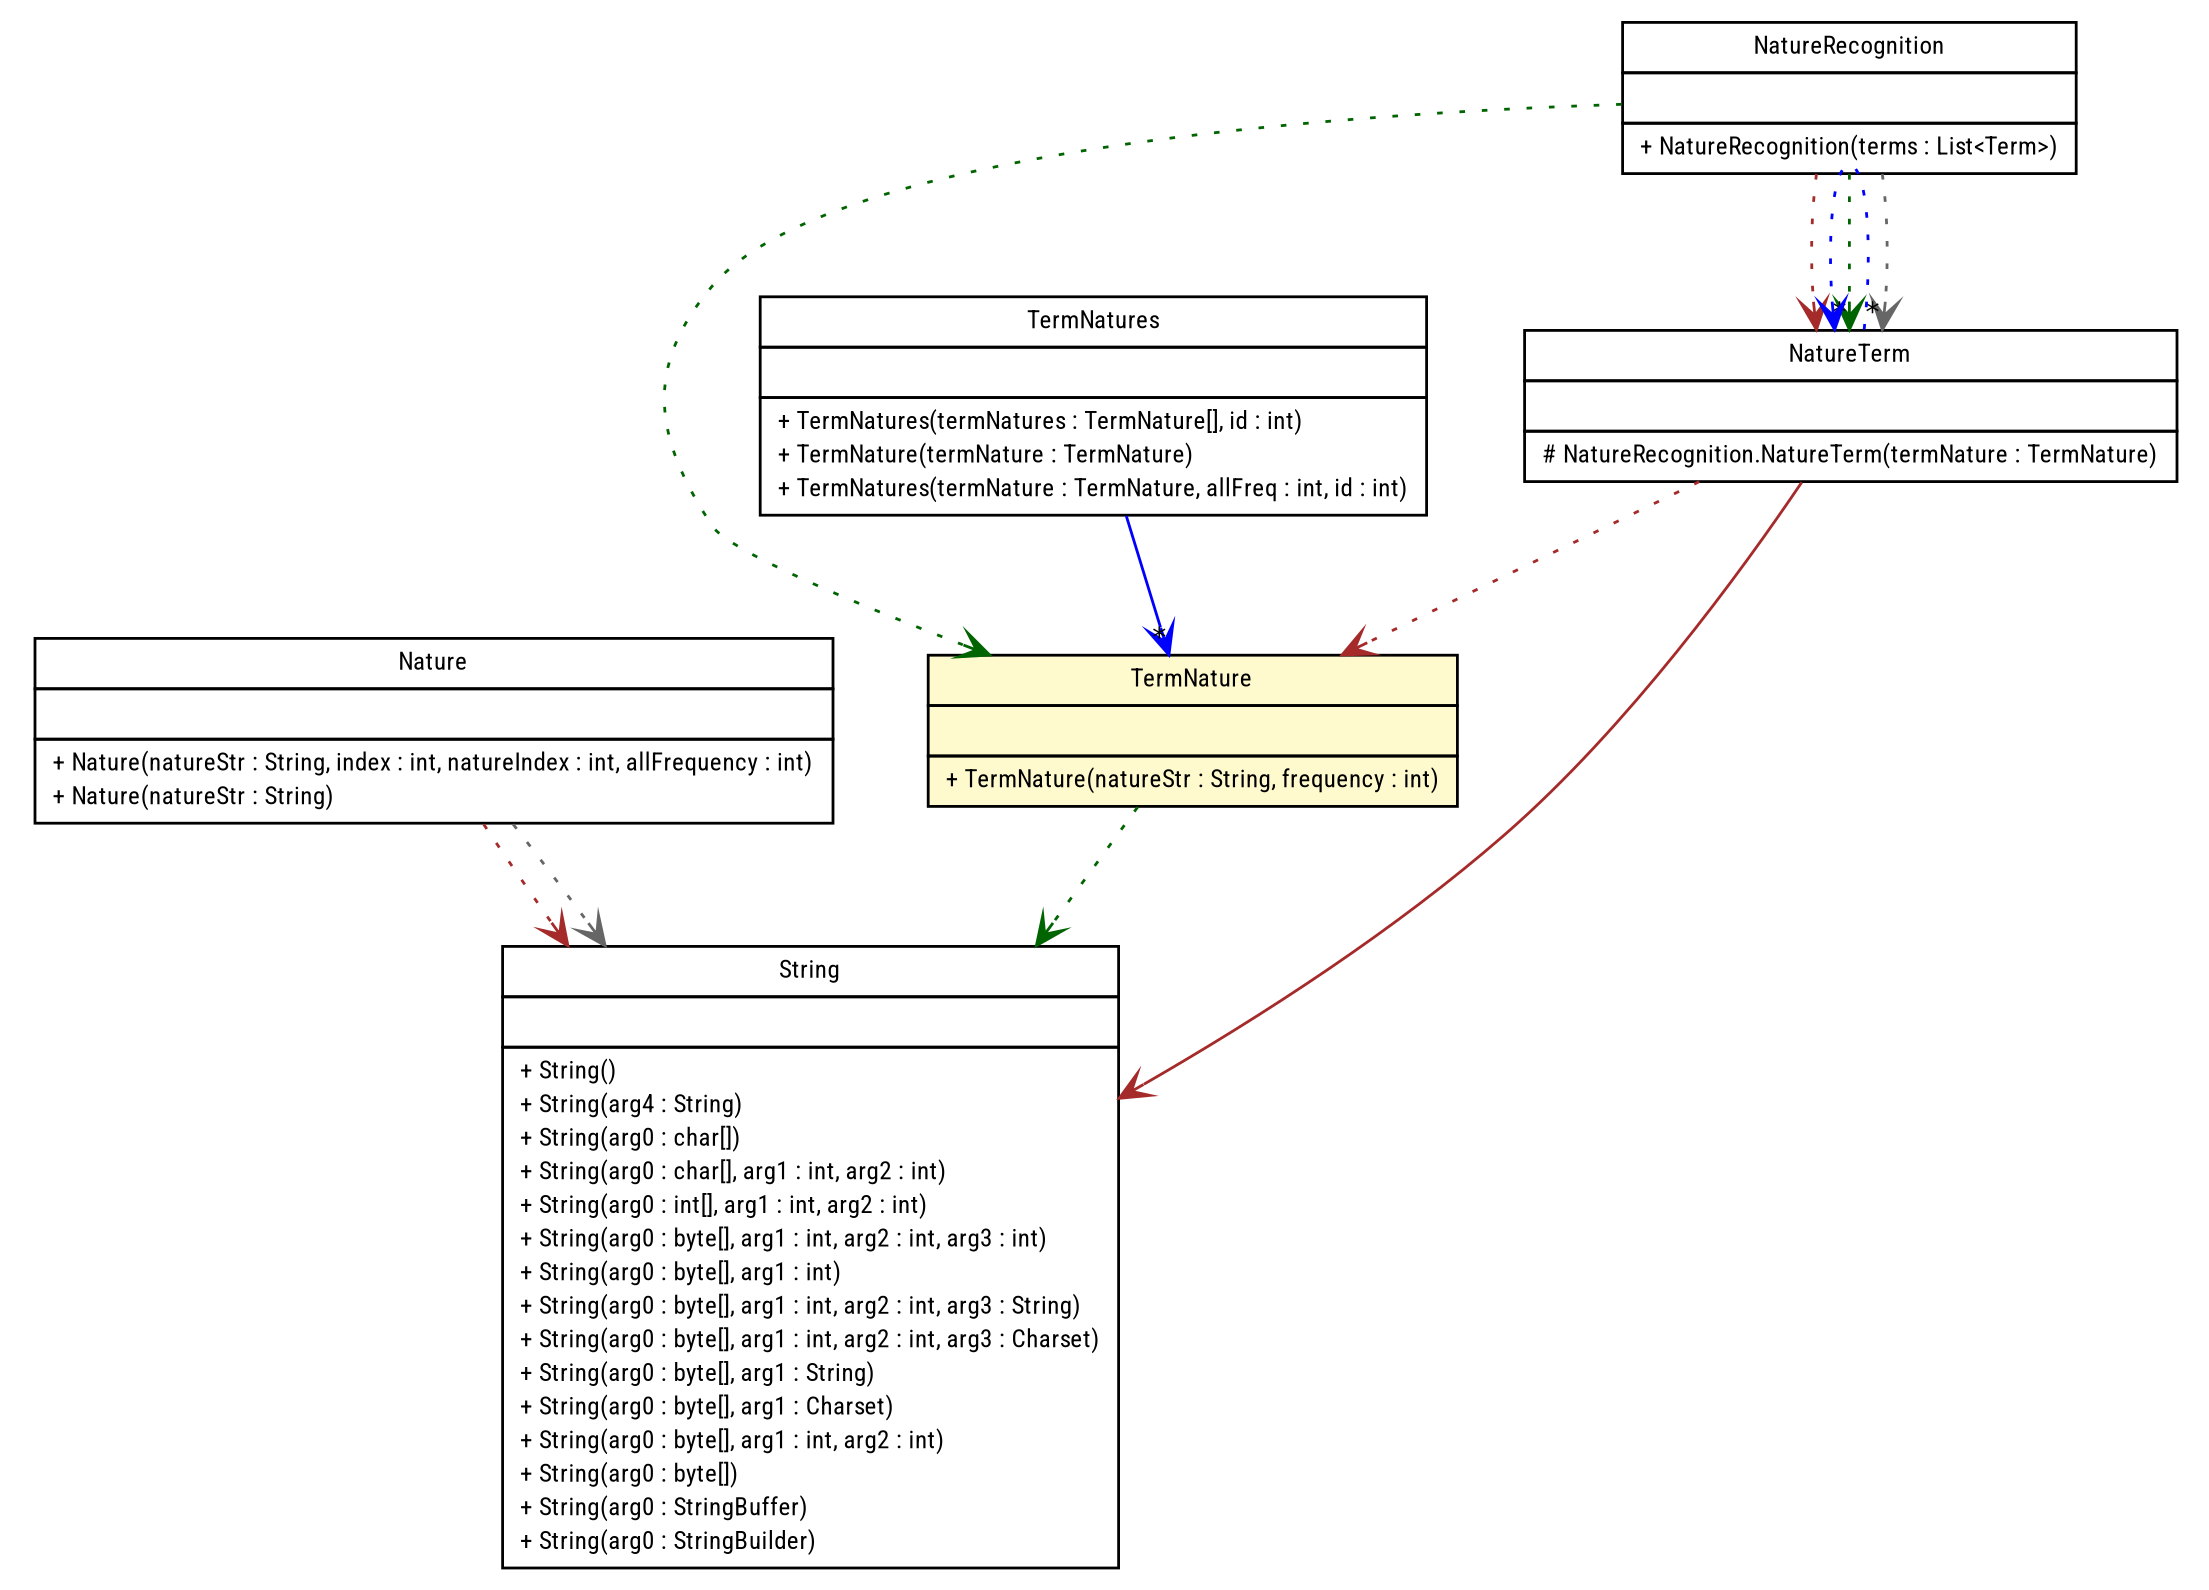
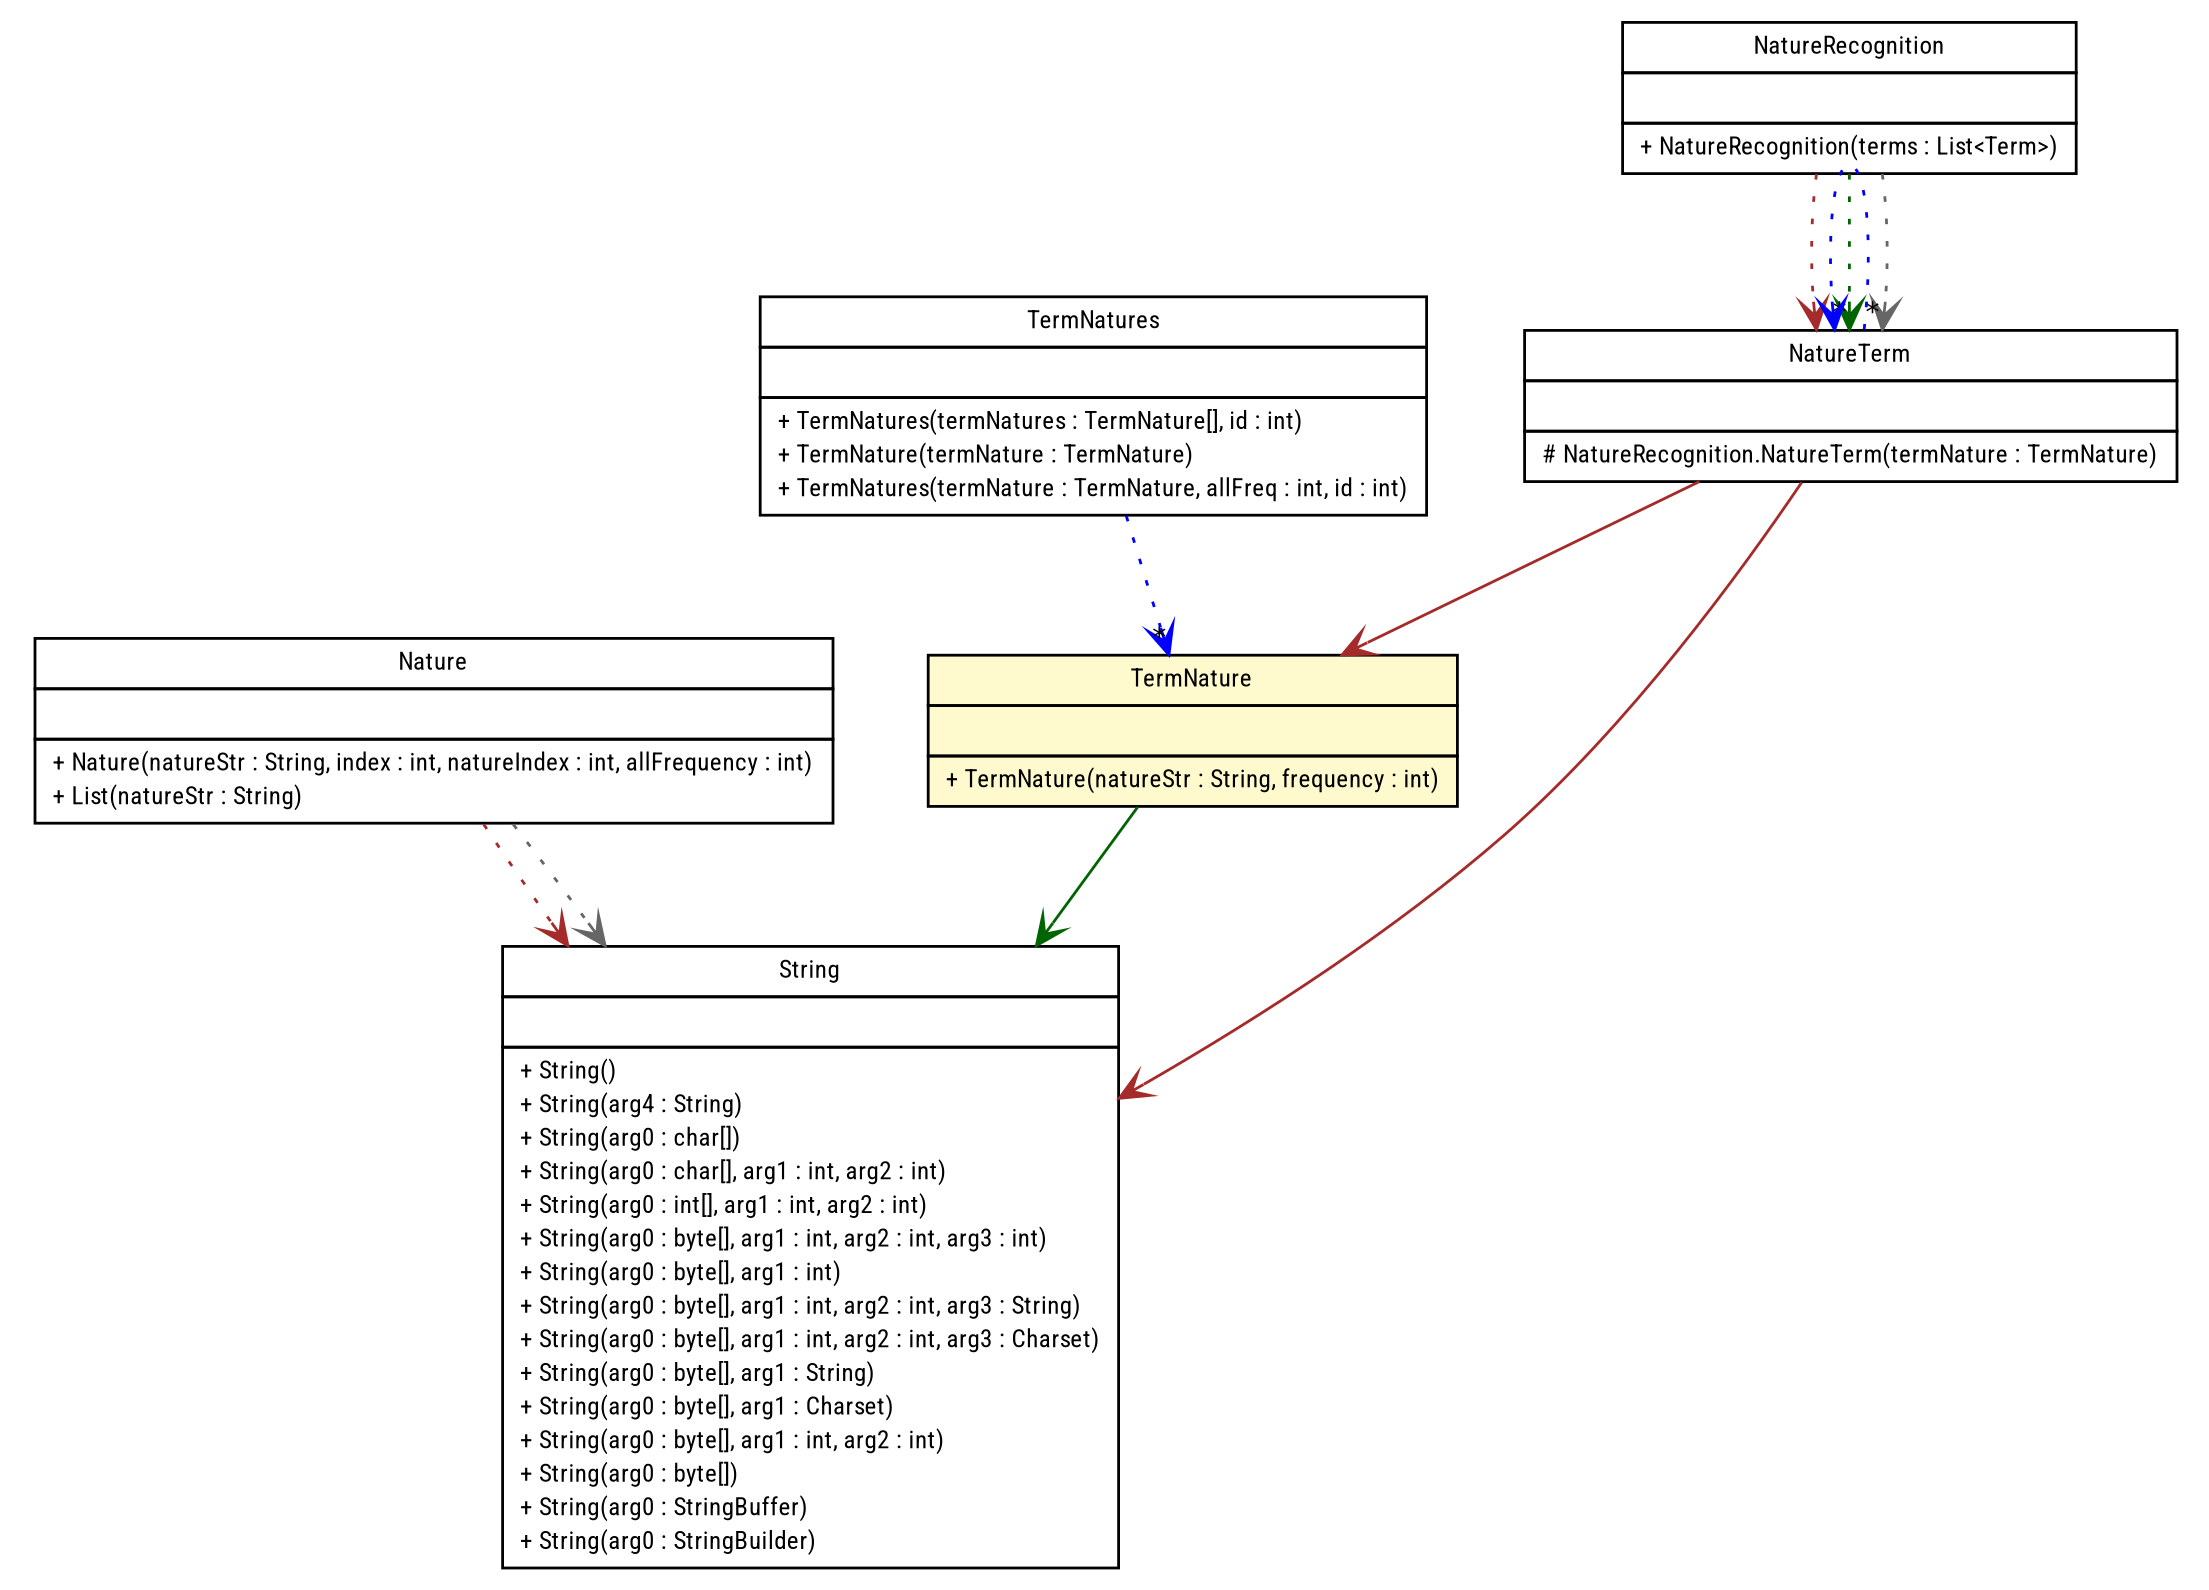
(888, 195) -> none
(1533, 562) -> (1533, 562)
(1143, 572) -> (1143, 572)
(195, 797) -> (178, 797)
(1095, 865) -> (1095, 865)
